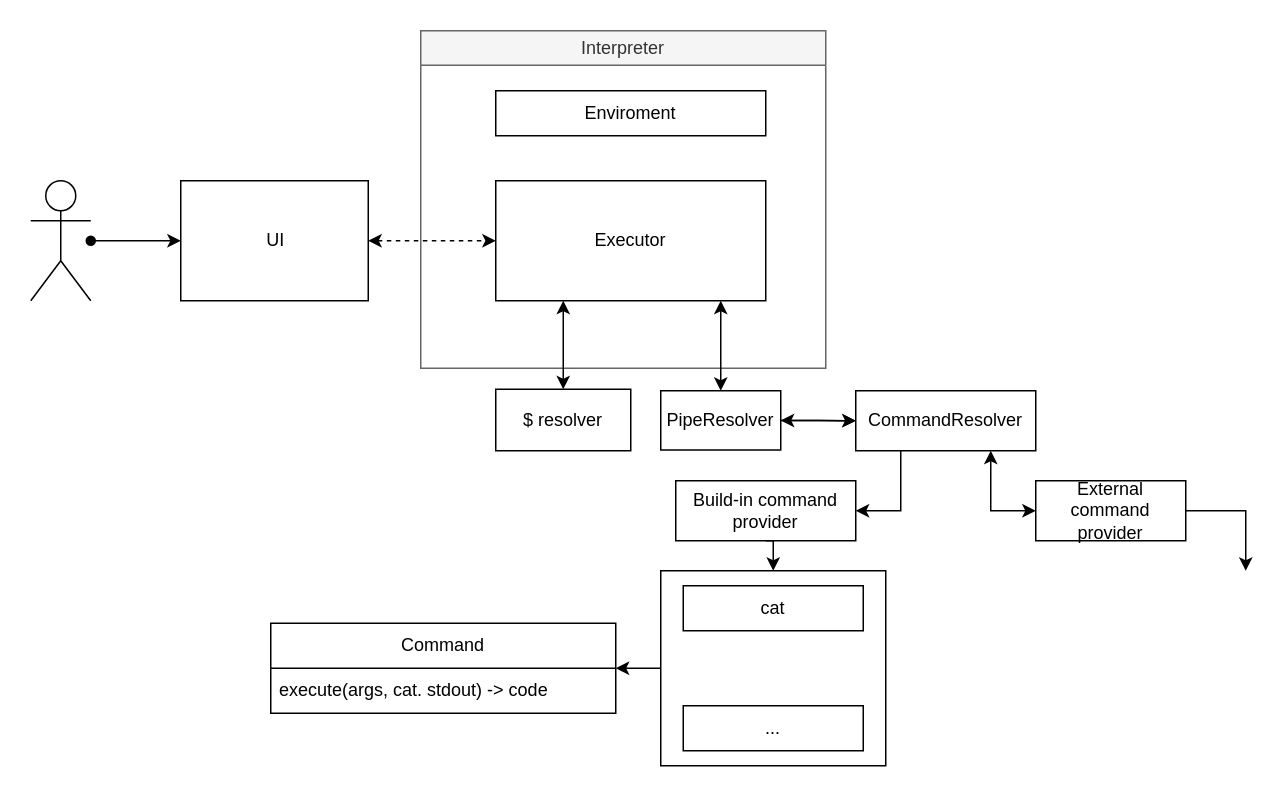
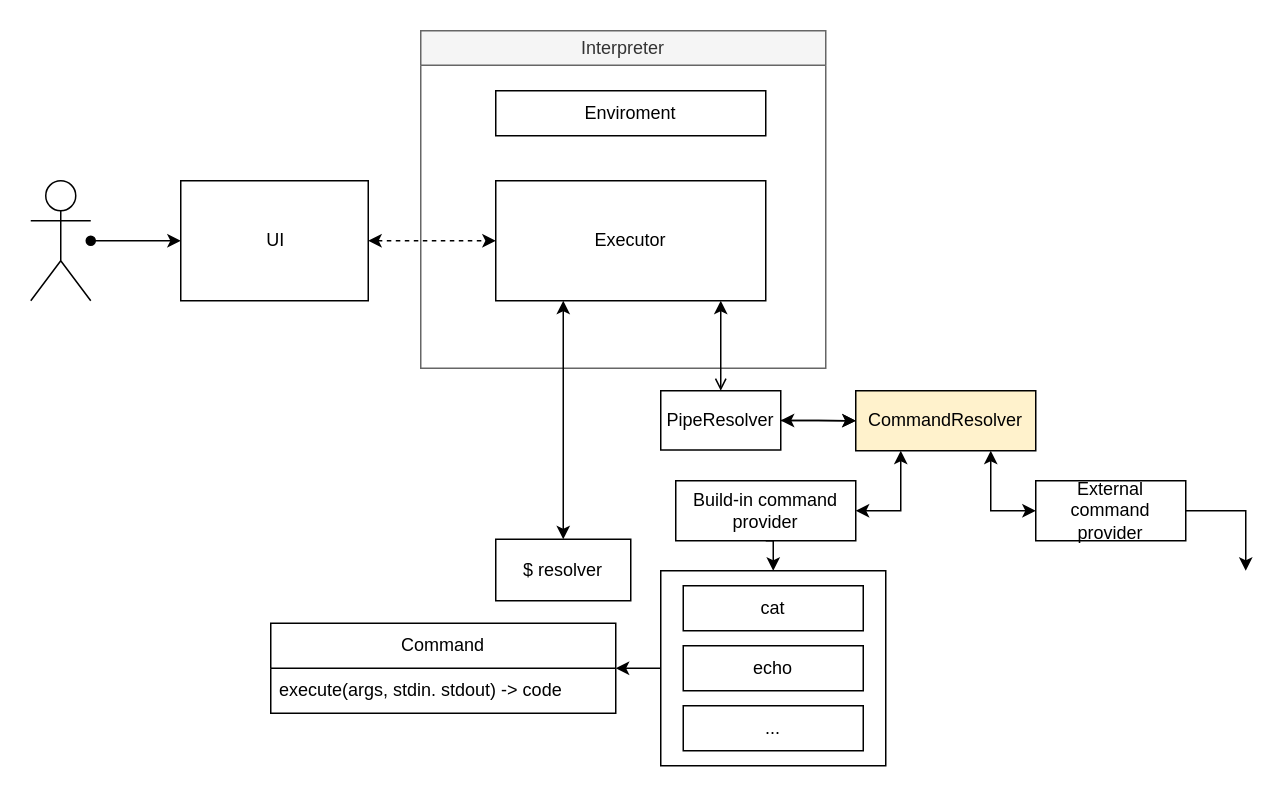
(721, 379) -> (721, 381)
(563, 420) -> (563, 570)
(946, 421) -> (946, 421)
(901, 457) -> (901, 462)
none -> (773, 668)
(437, 691) -> (445, 691)
